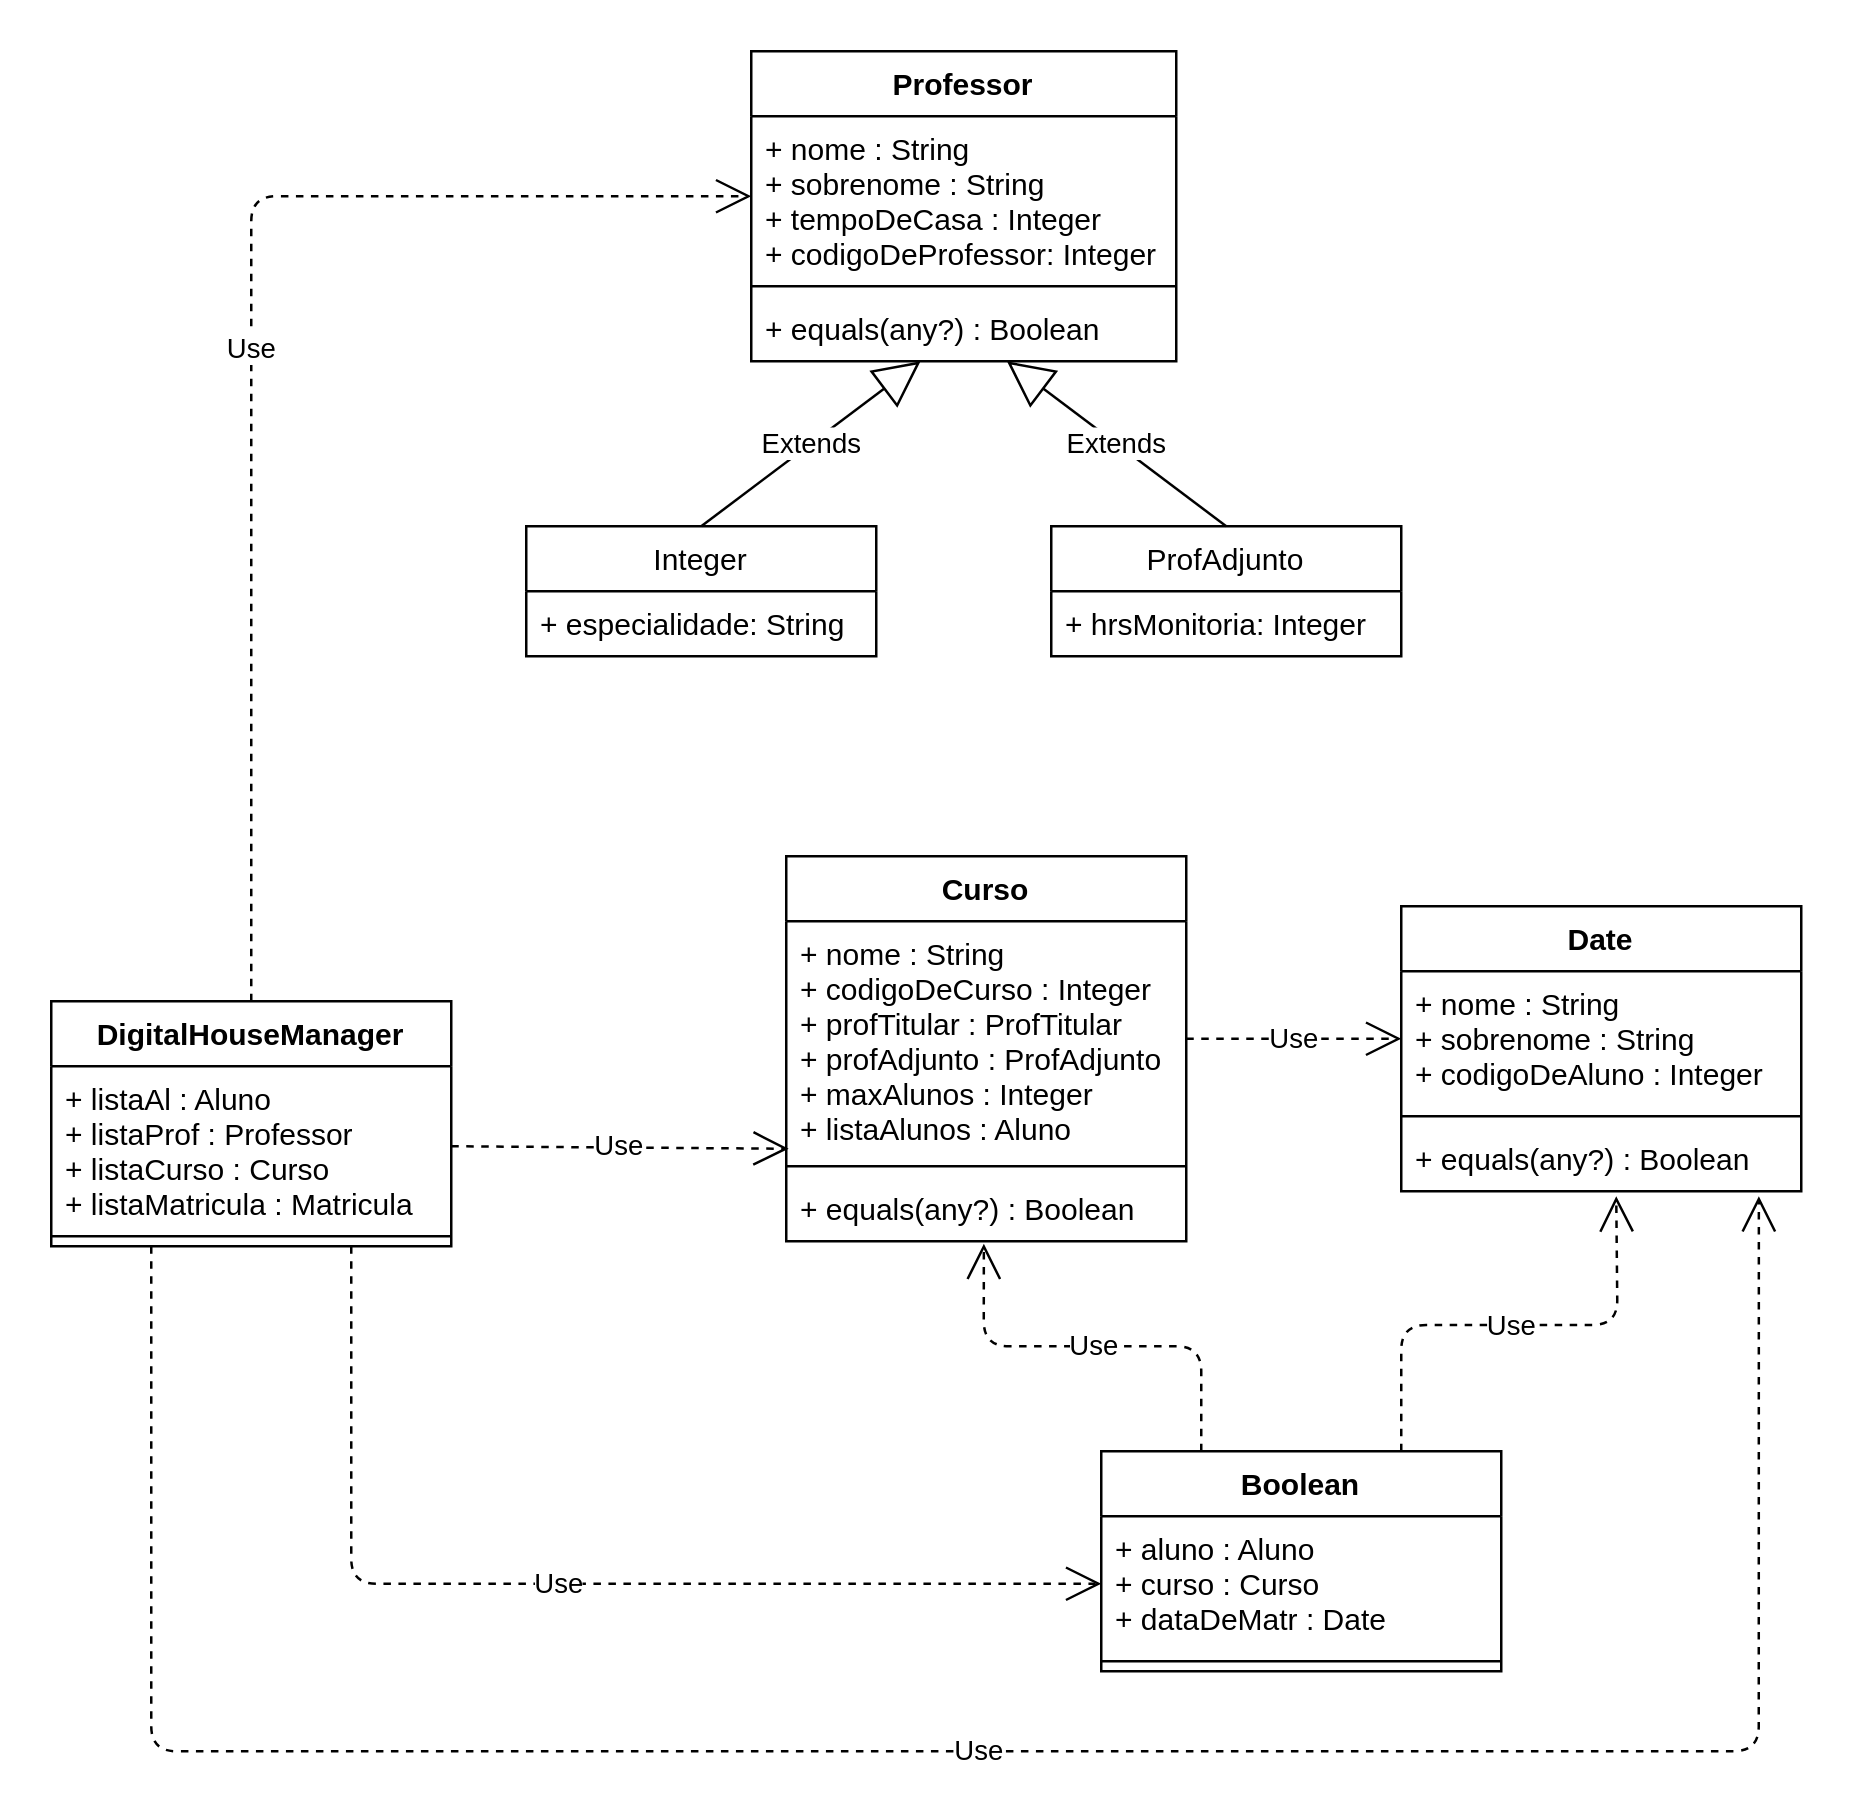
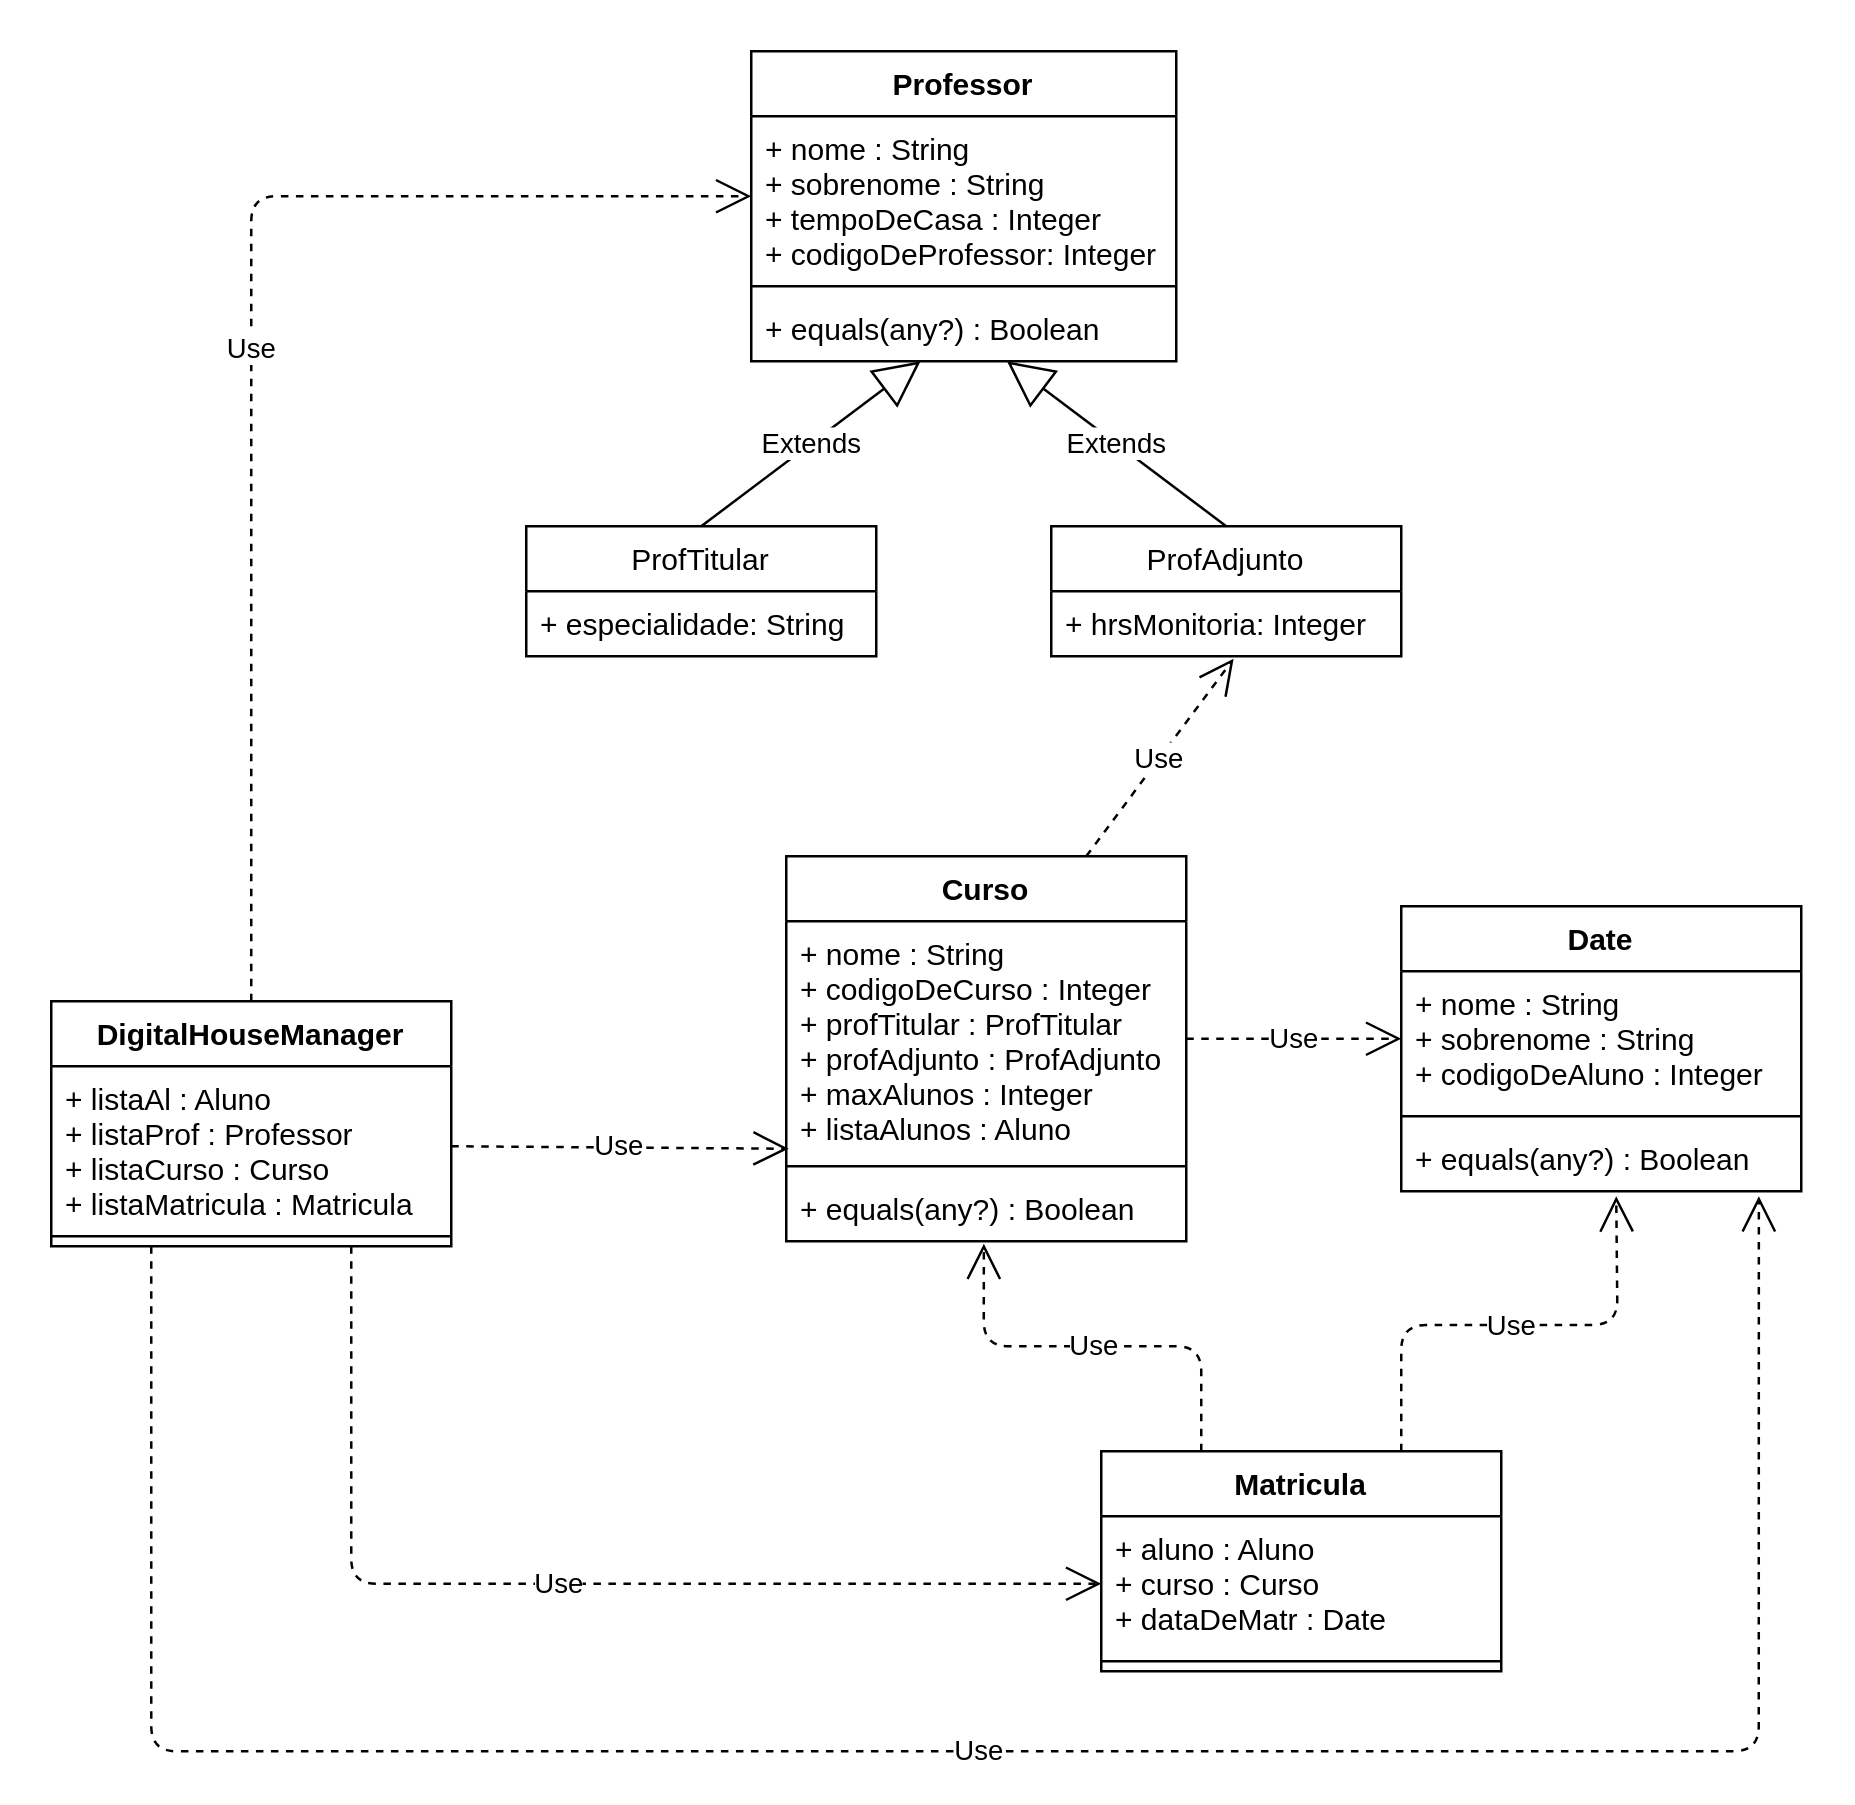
(700, 560) -> (700, 560)
none -> (1116, 816)
(1300, 1485) -> (1300, 1485)
